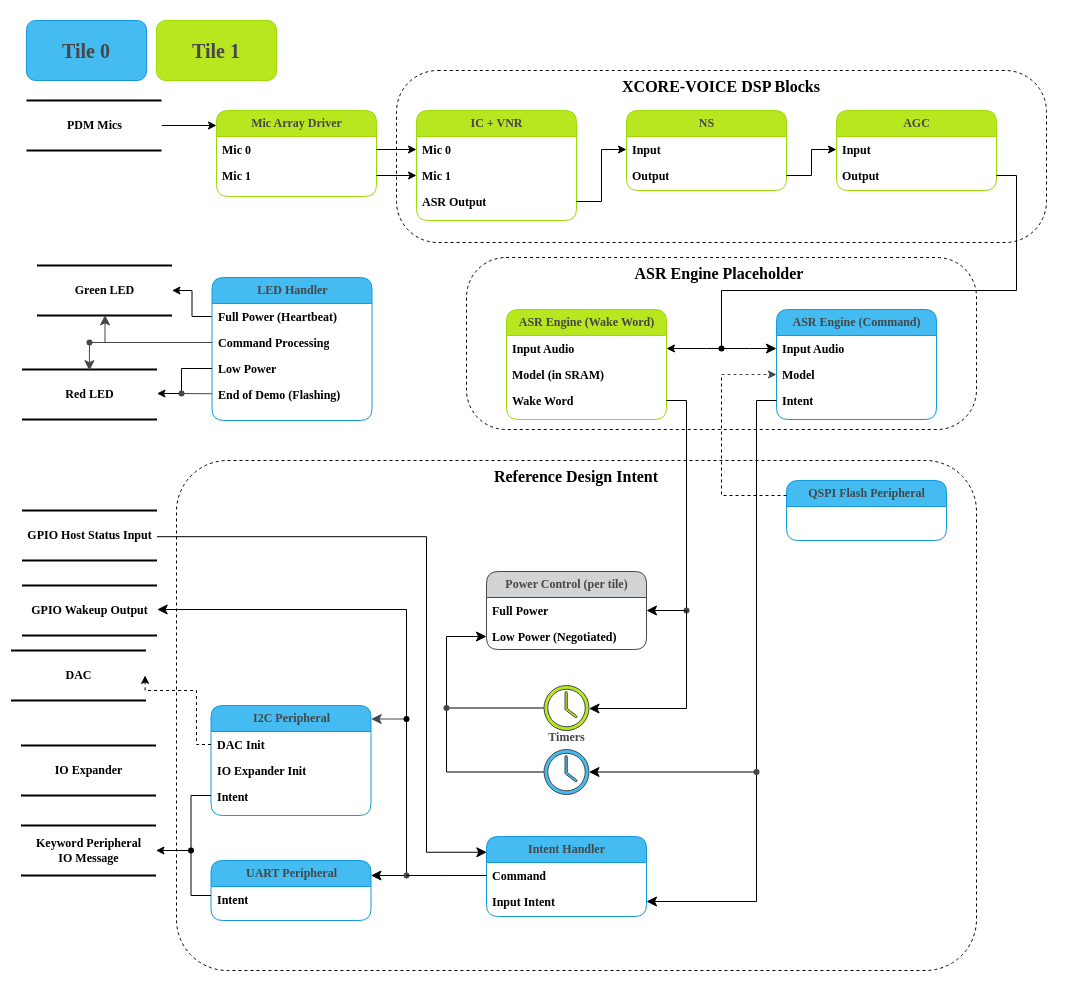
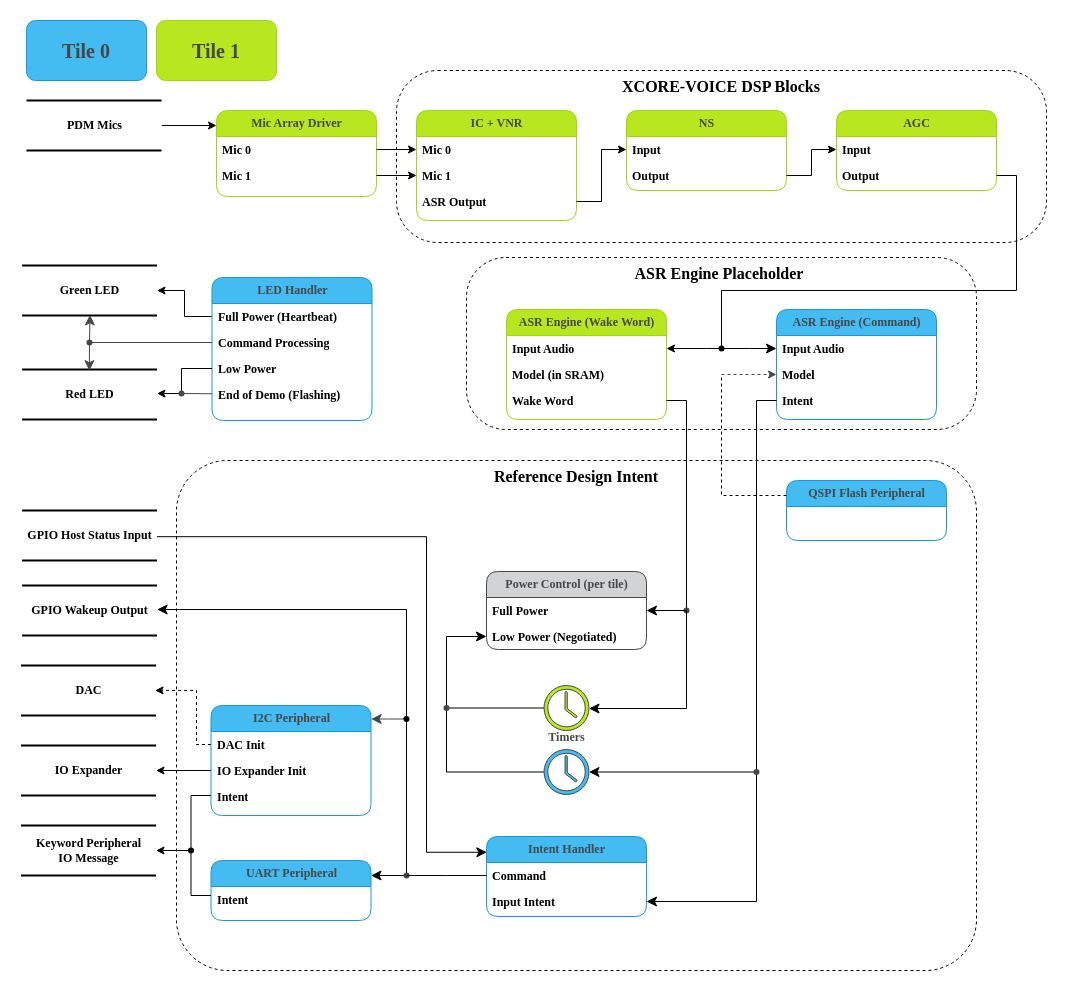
(105, 291) -> (90, 291)
(79, 676) -> (89, 691)
none -> (187, 771)
